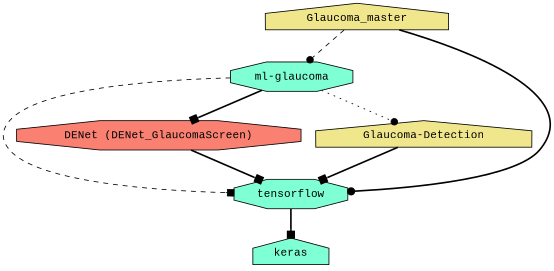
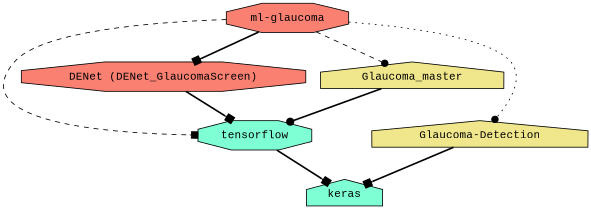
(328, 44) -> (349, 47)
(292, 77) -> (287, 18)
(363, 162) -> (413, 164)
